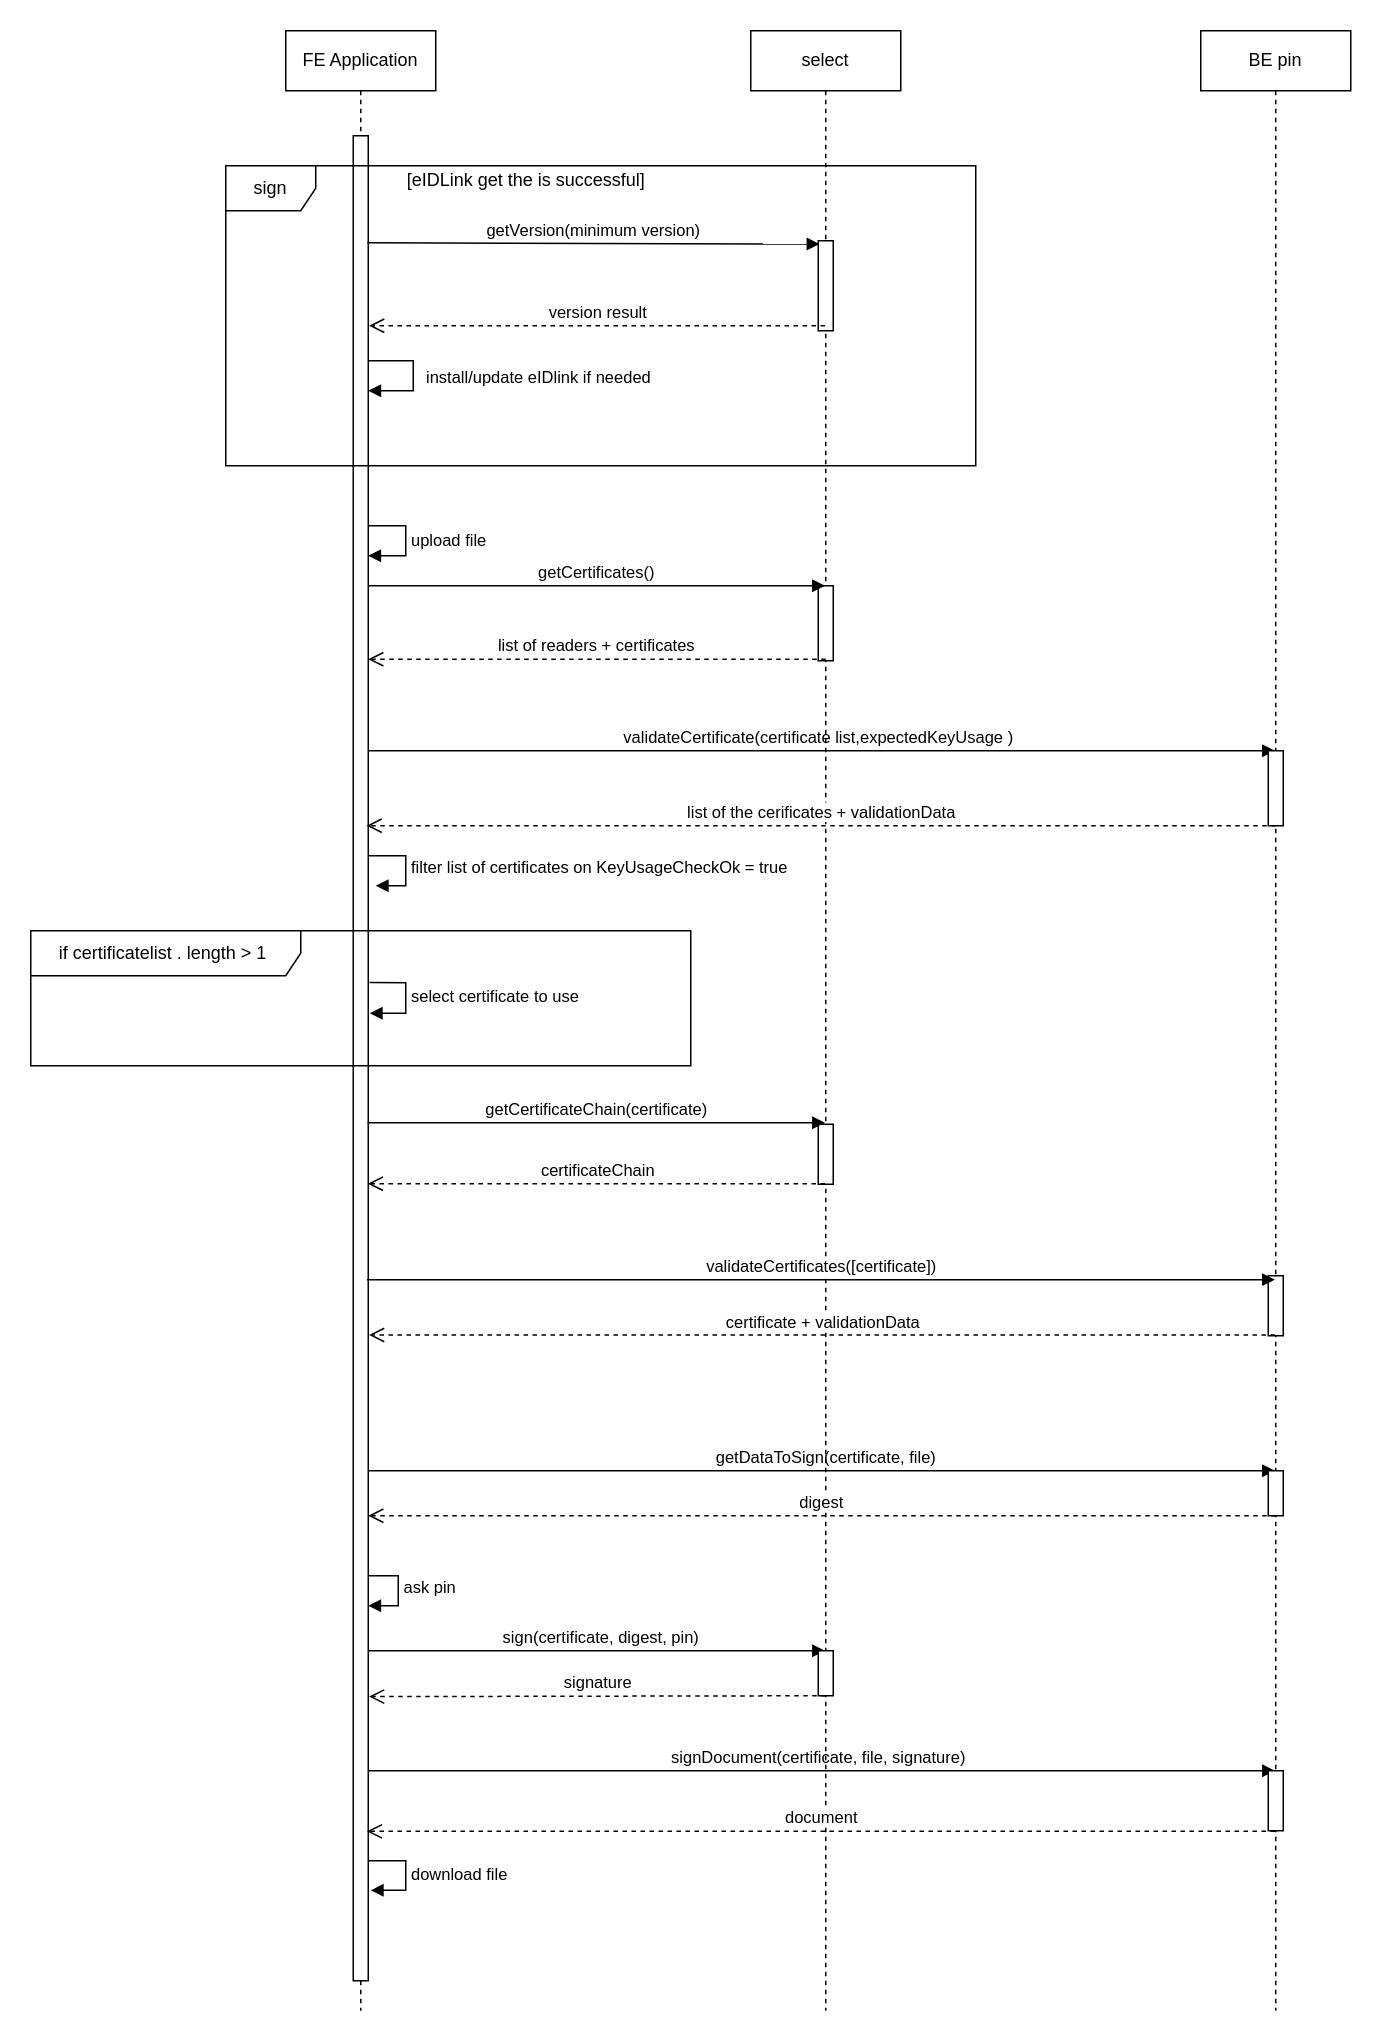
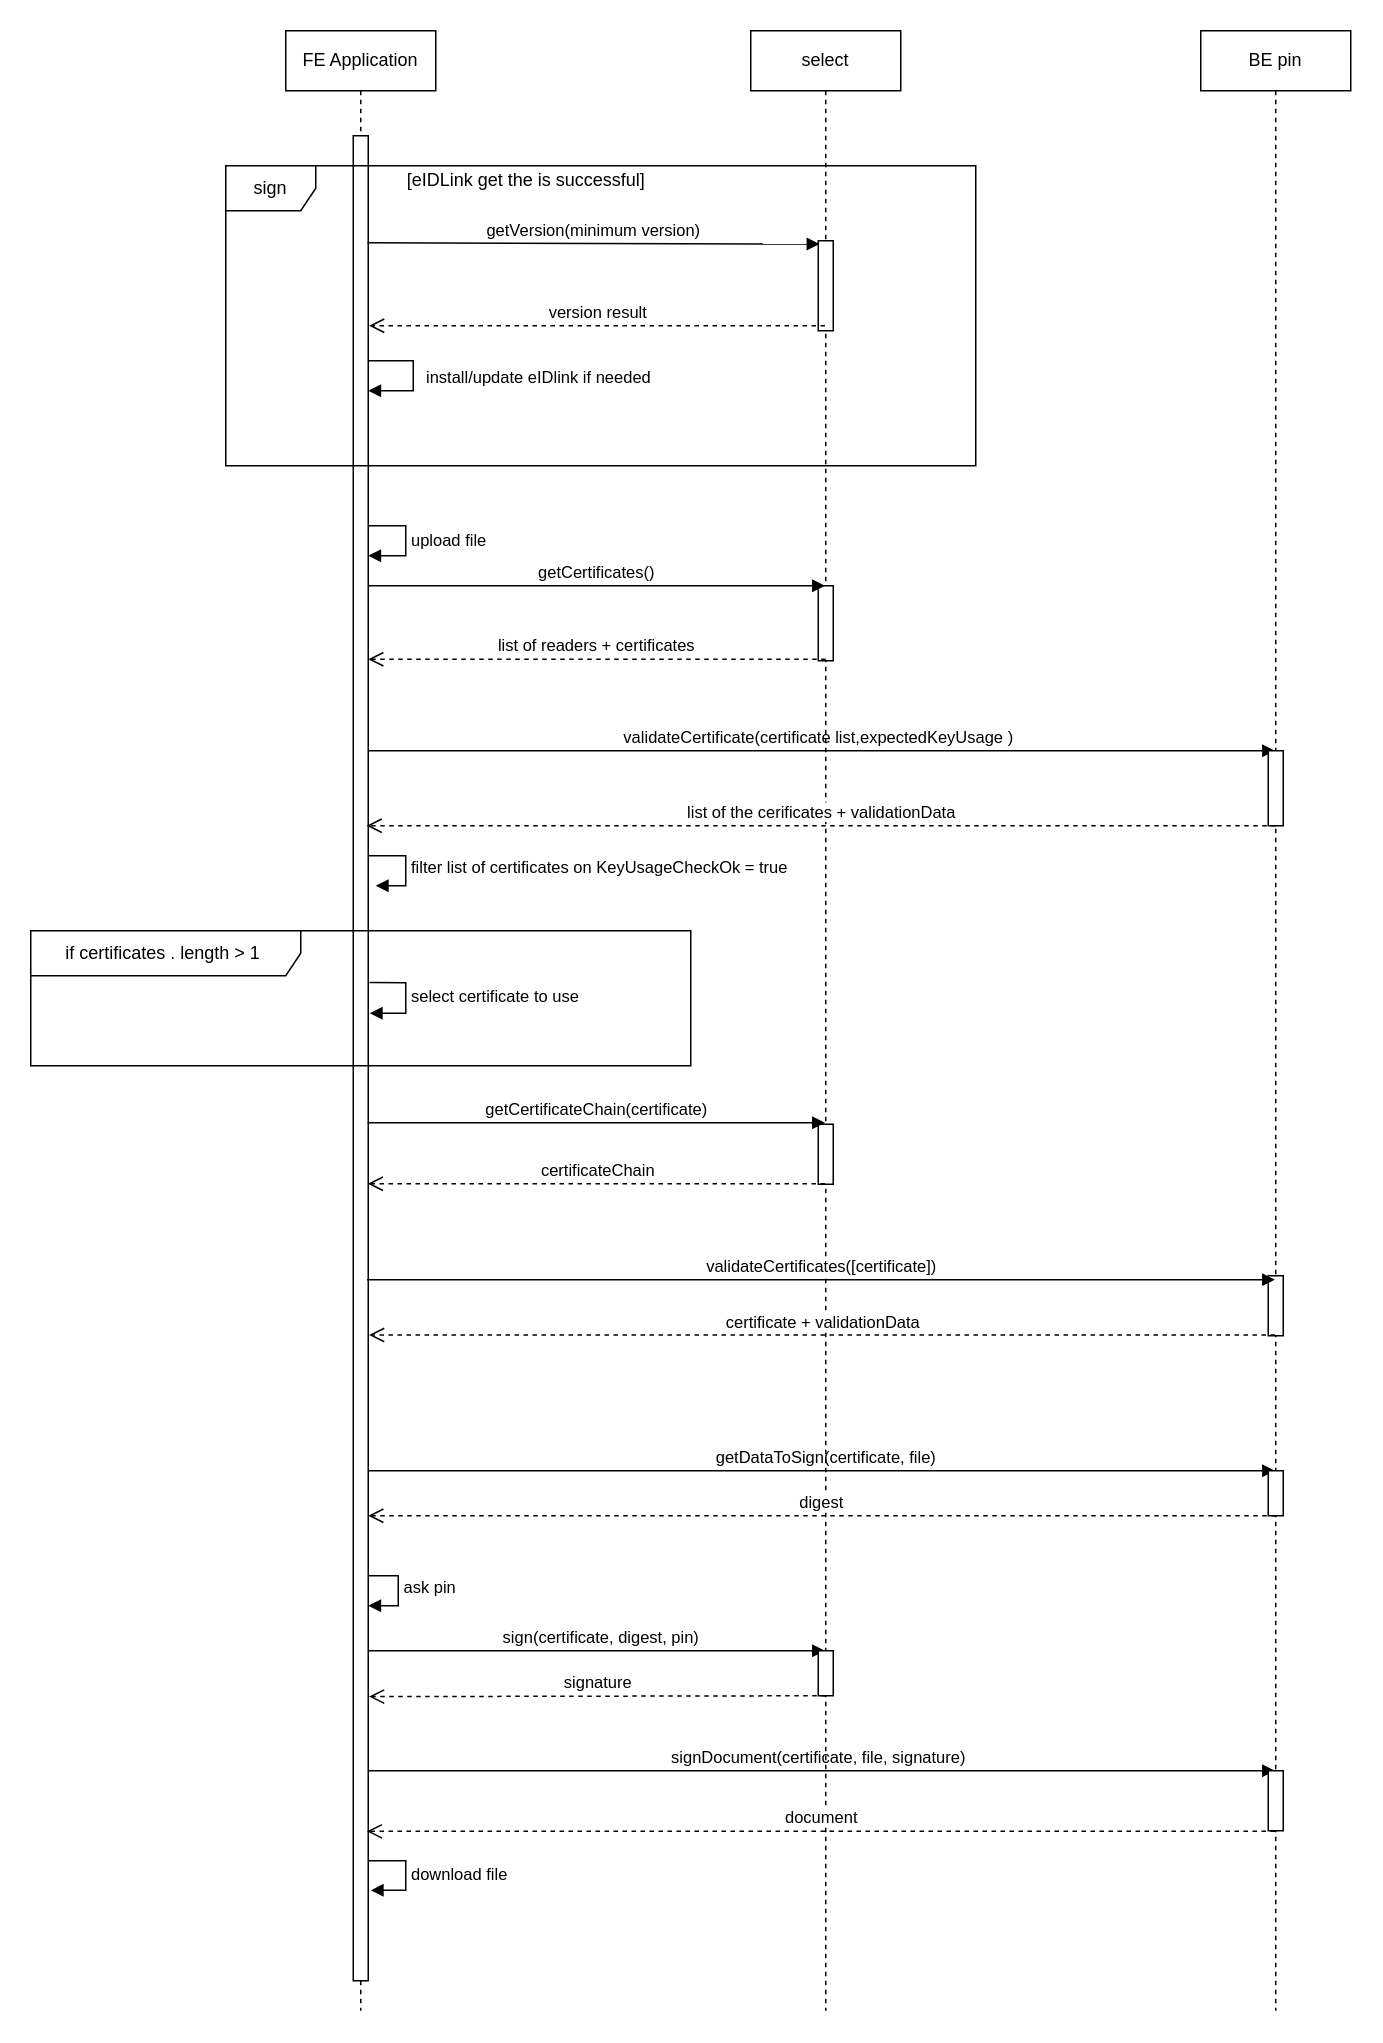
(166, 953) -> (166, 953)
